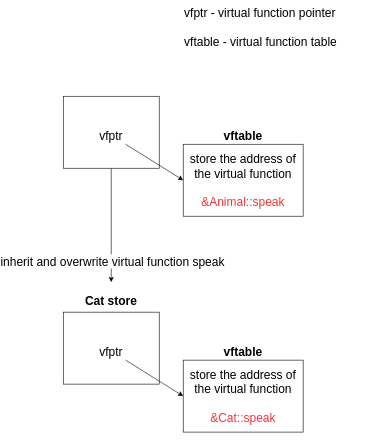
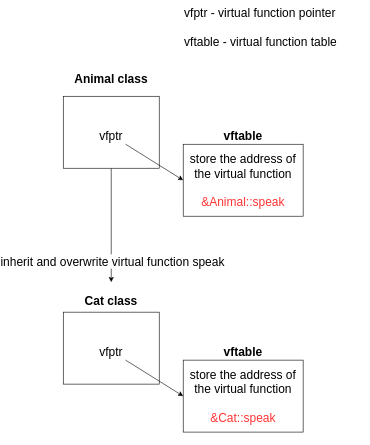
none -> (111, 78)
(111, 300) -> (111, 300)
